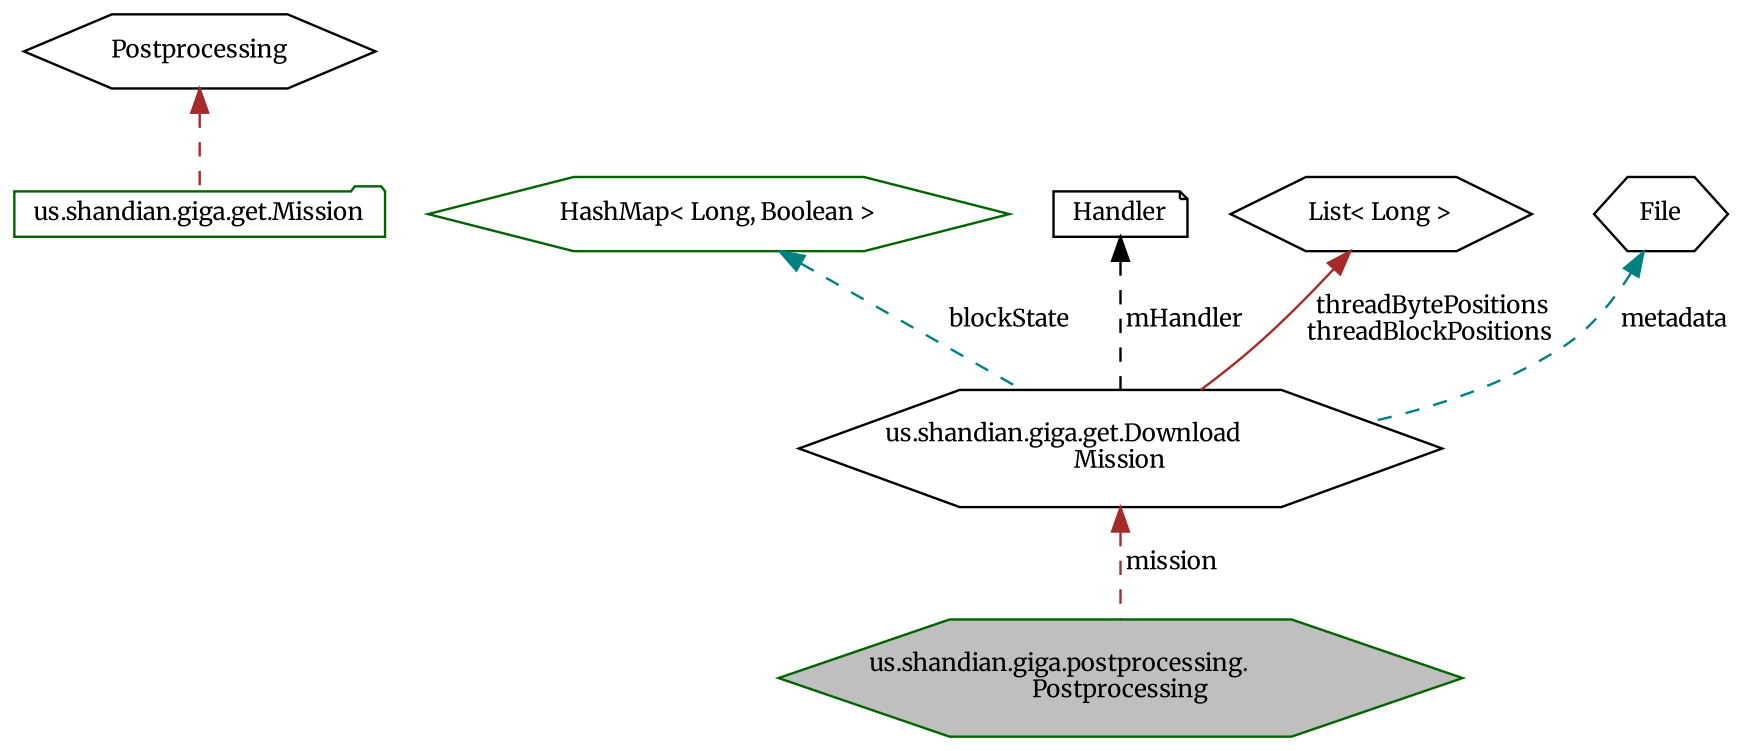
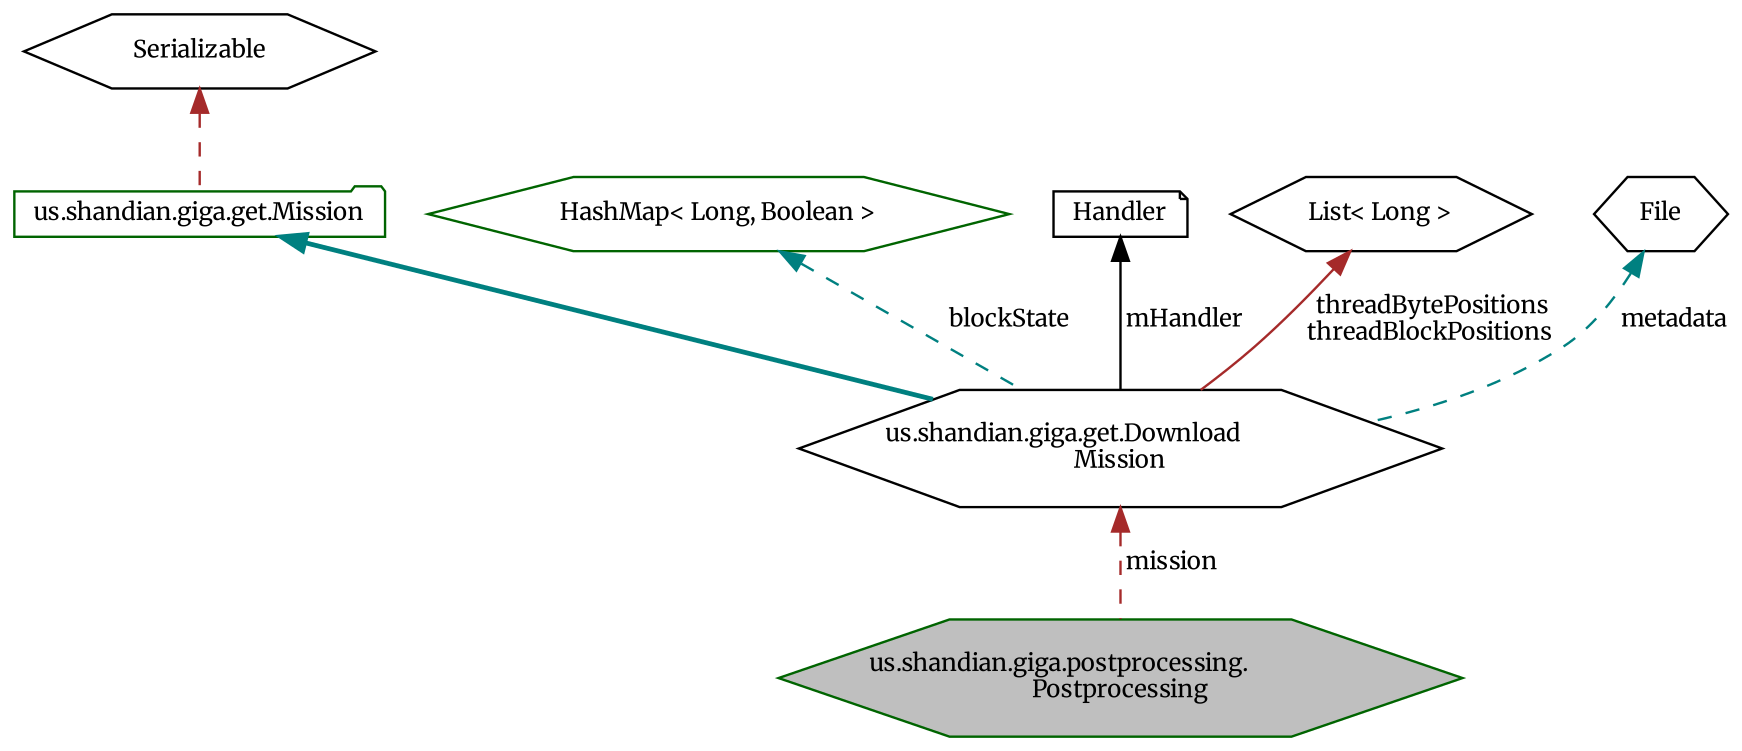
(200, 51) -> (200, 51)
none -> (619, 321)
(1120, 325) -> (1120, 325)
